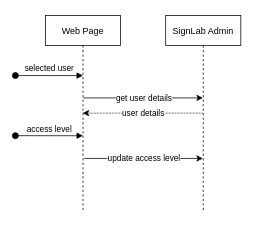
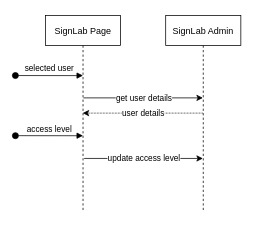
(83, 31) -> (83, 31)
